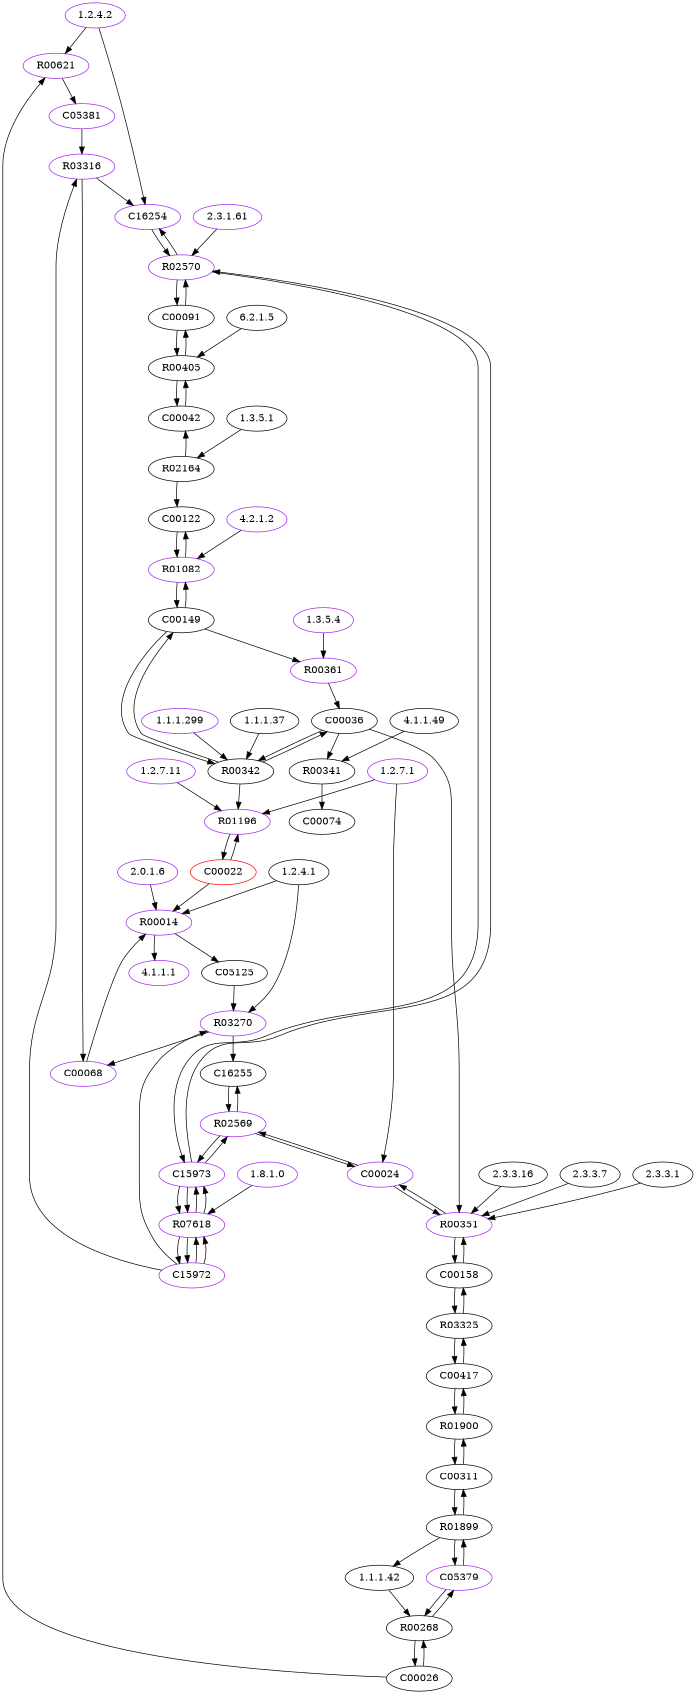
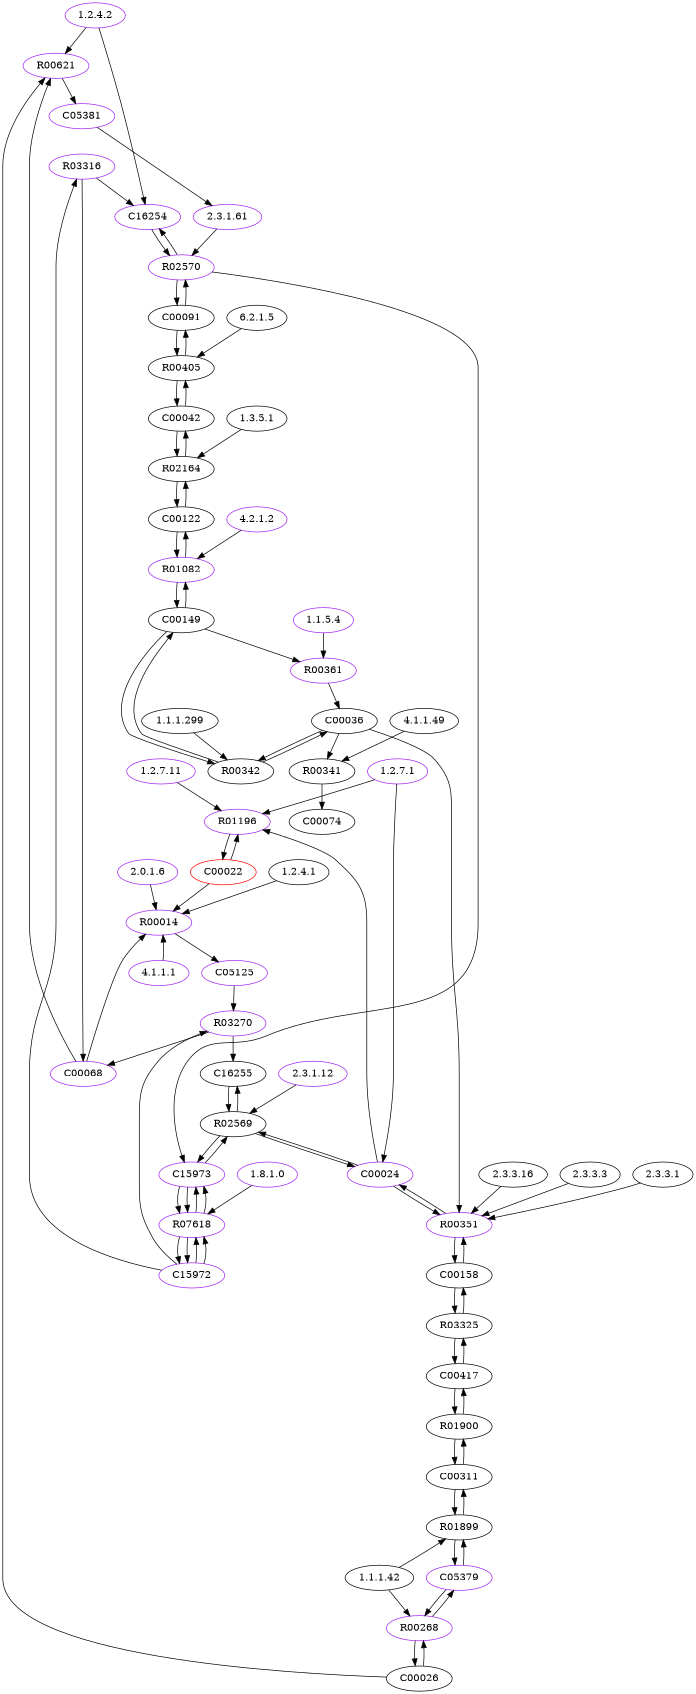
(82, 138) -> (152, 165)
none -> (177, 440)
none -> (186, 498)
none -> (29, 577)
(323, 620) -> (323, 620)
(180, 721) -> (180, 721)
(265, 721) -> none
(491, 723) -> none
(239, 793) -> (367, 970)
(154, 944) -> (164, 951)
(288, 951) -> none
(234, 973) -> (234, 973)
none -> (313, 1074)
(233, 1124) -> (233, 1124)
(590, 1175) -> (590, 1175)
(419, 1550) -> (419, 1555)
(419, 1628) -> (419, 1628)
